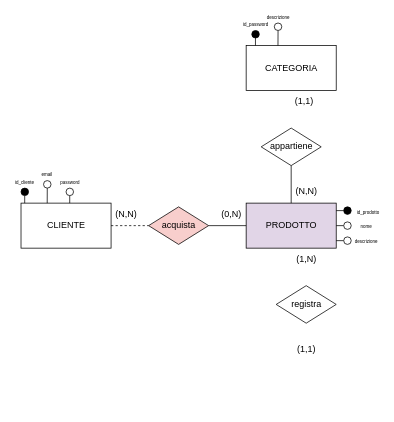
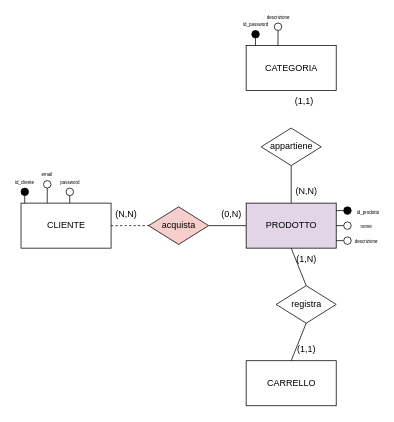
none -> (299, 267)
none -> (299, 342)
none -> (291, 383)
